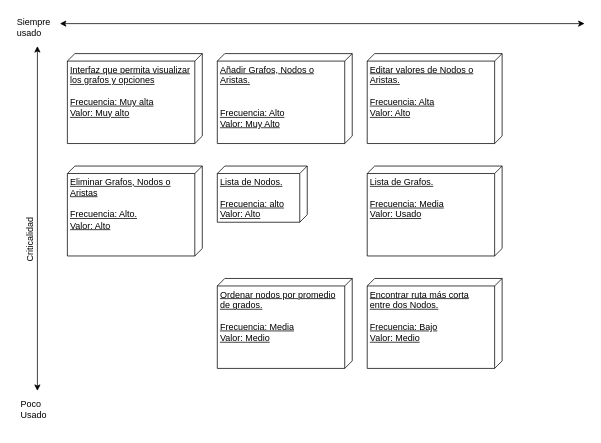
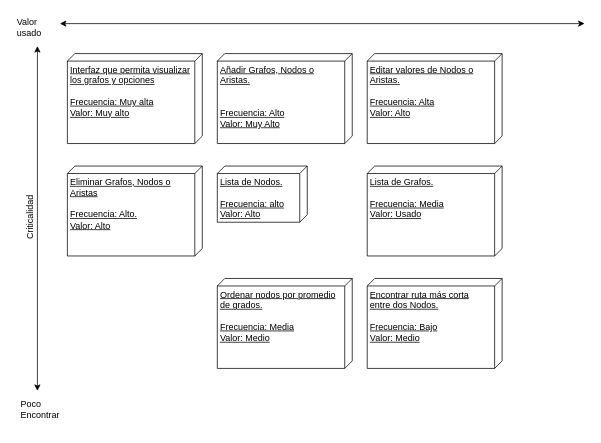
(33, 28) -> (29, 28)
(33, 234) -> (33, 211)
(33, 410) -> (43, 410)
